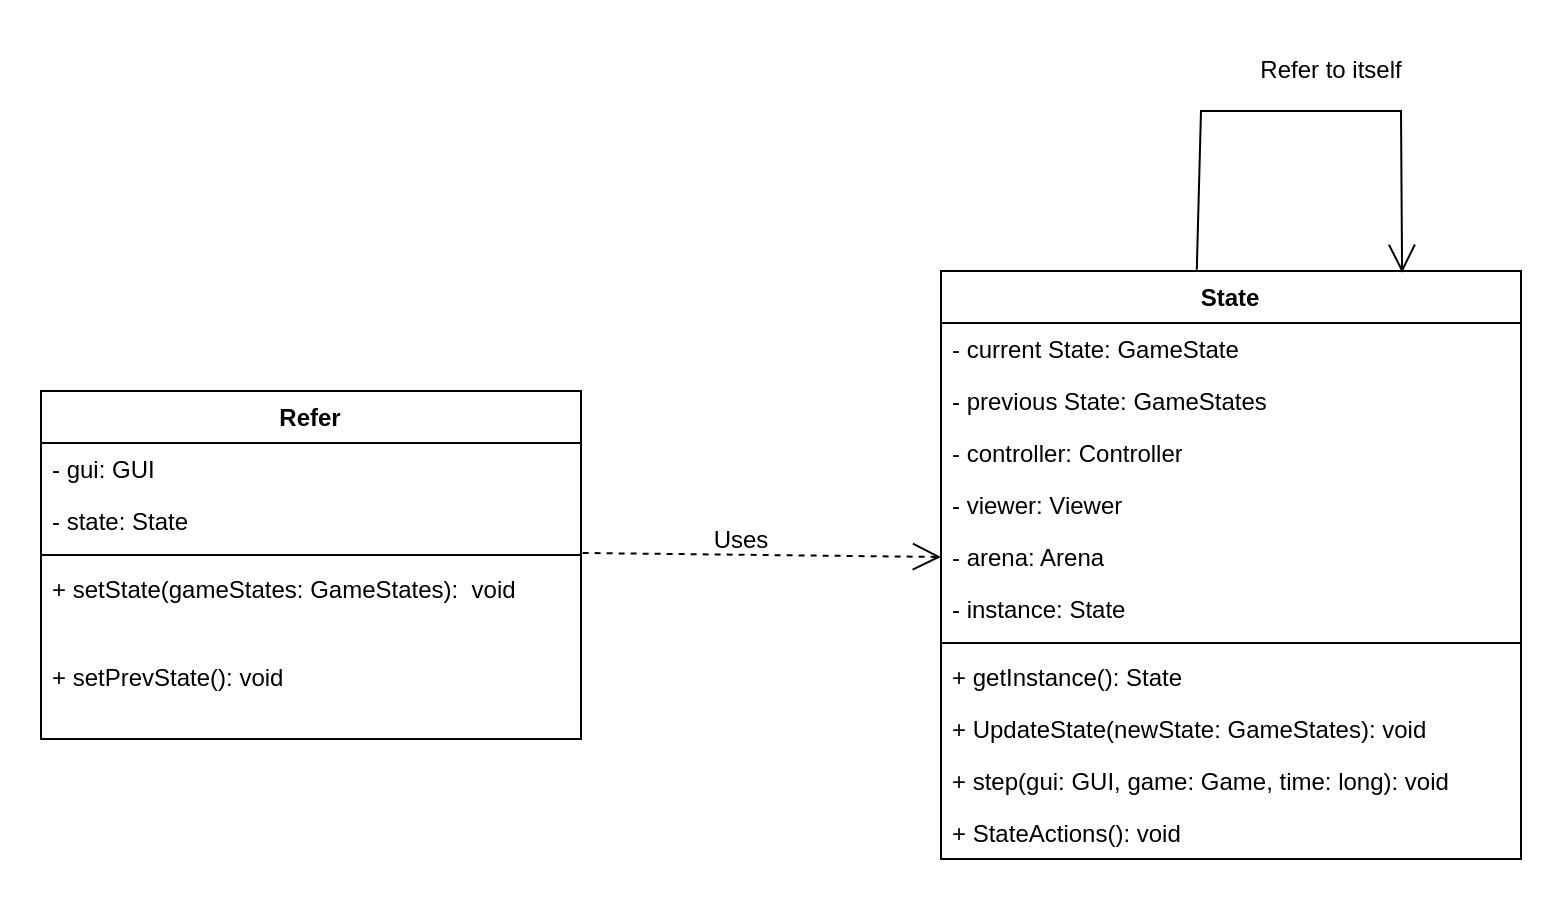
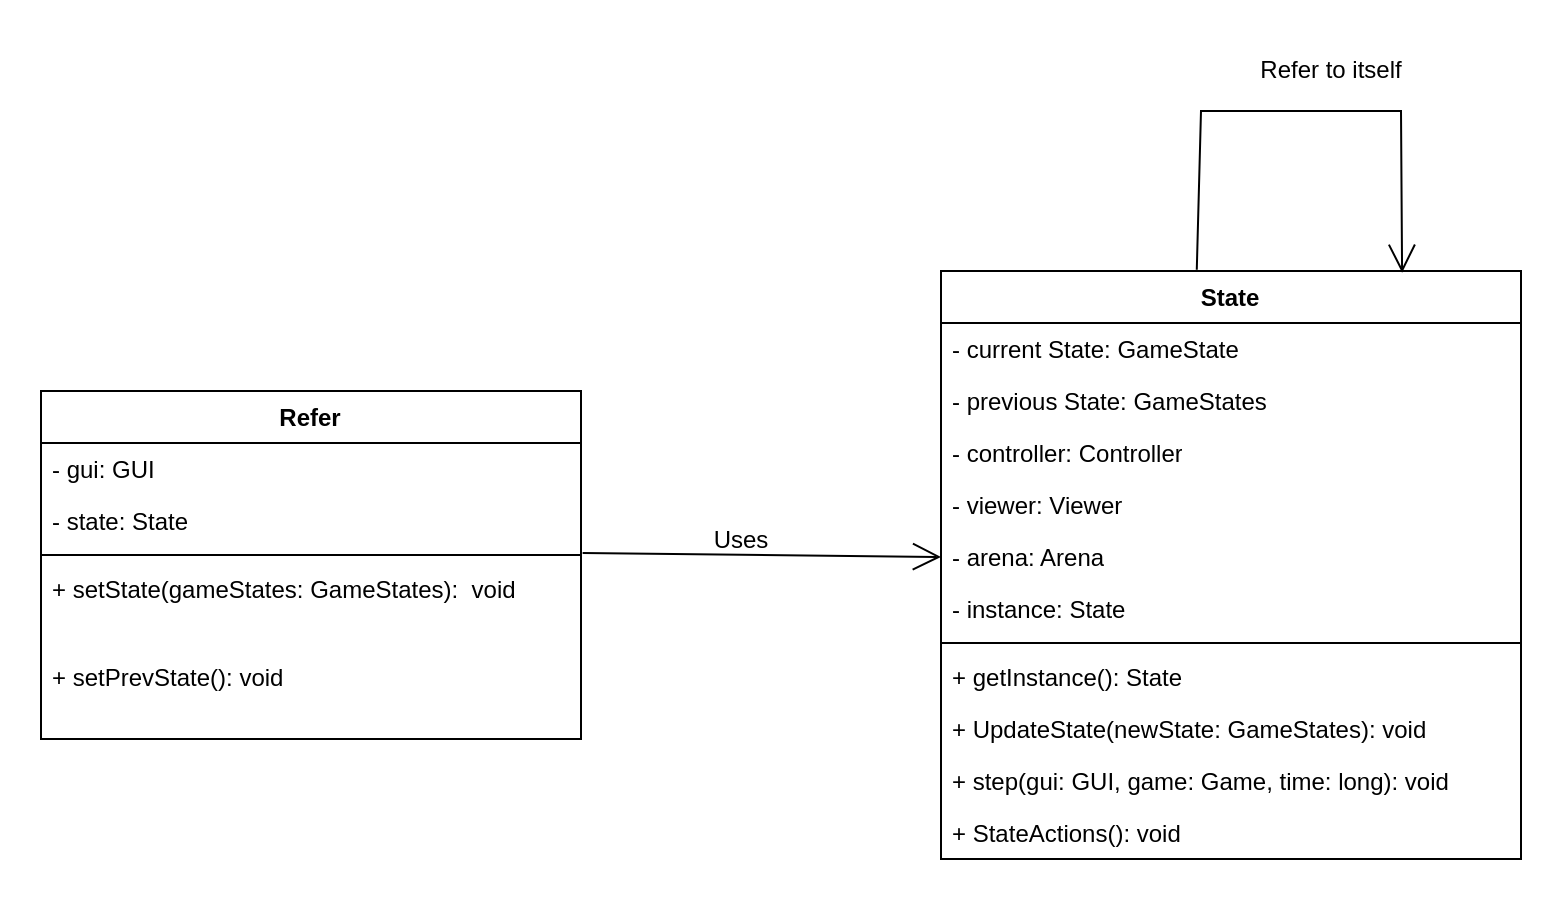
(759, 555) -> (759, 555)
